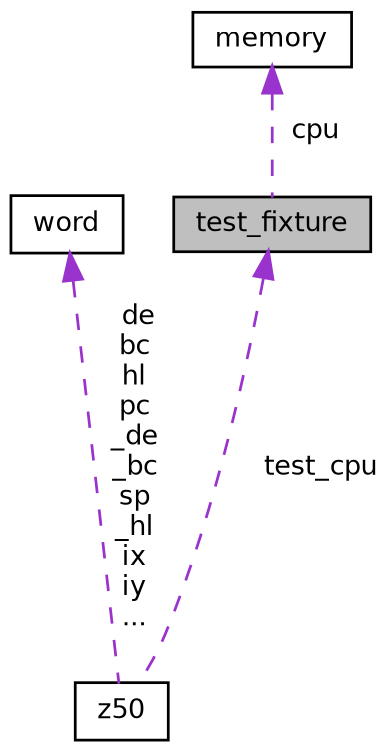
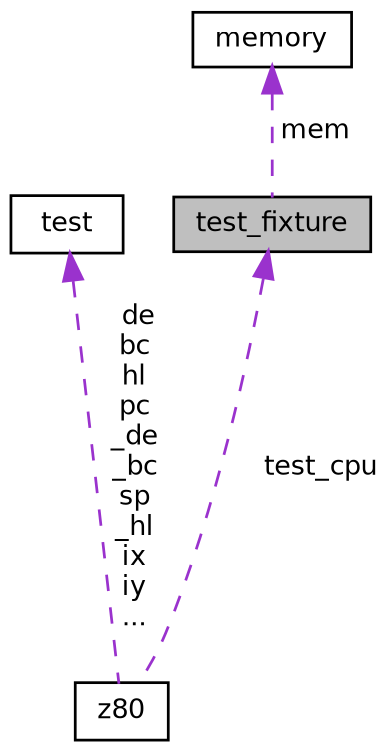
(312, 131) -> (312, 131)
(67, 224) -> (67, 224)
(122, 711) -> (122, 711)
